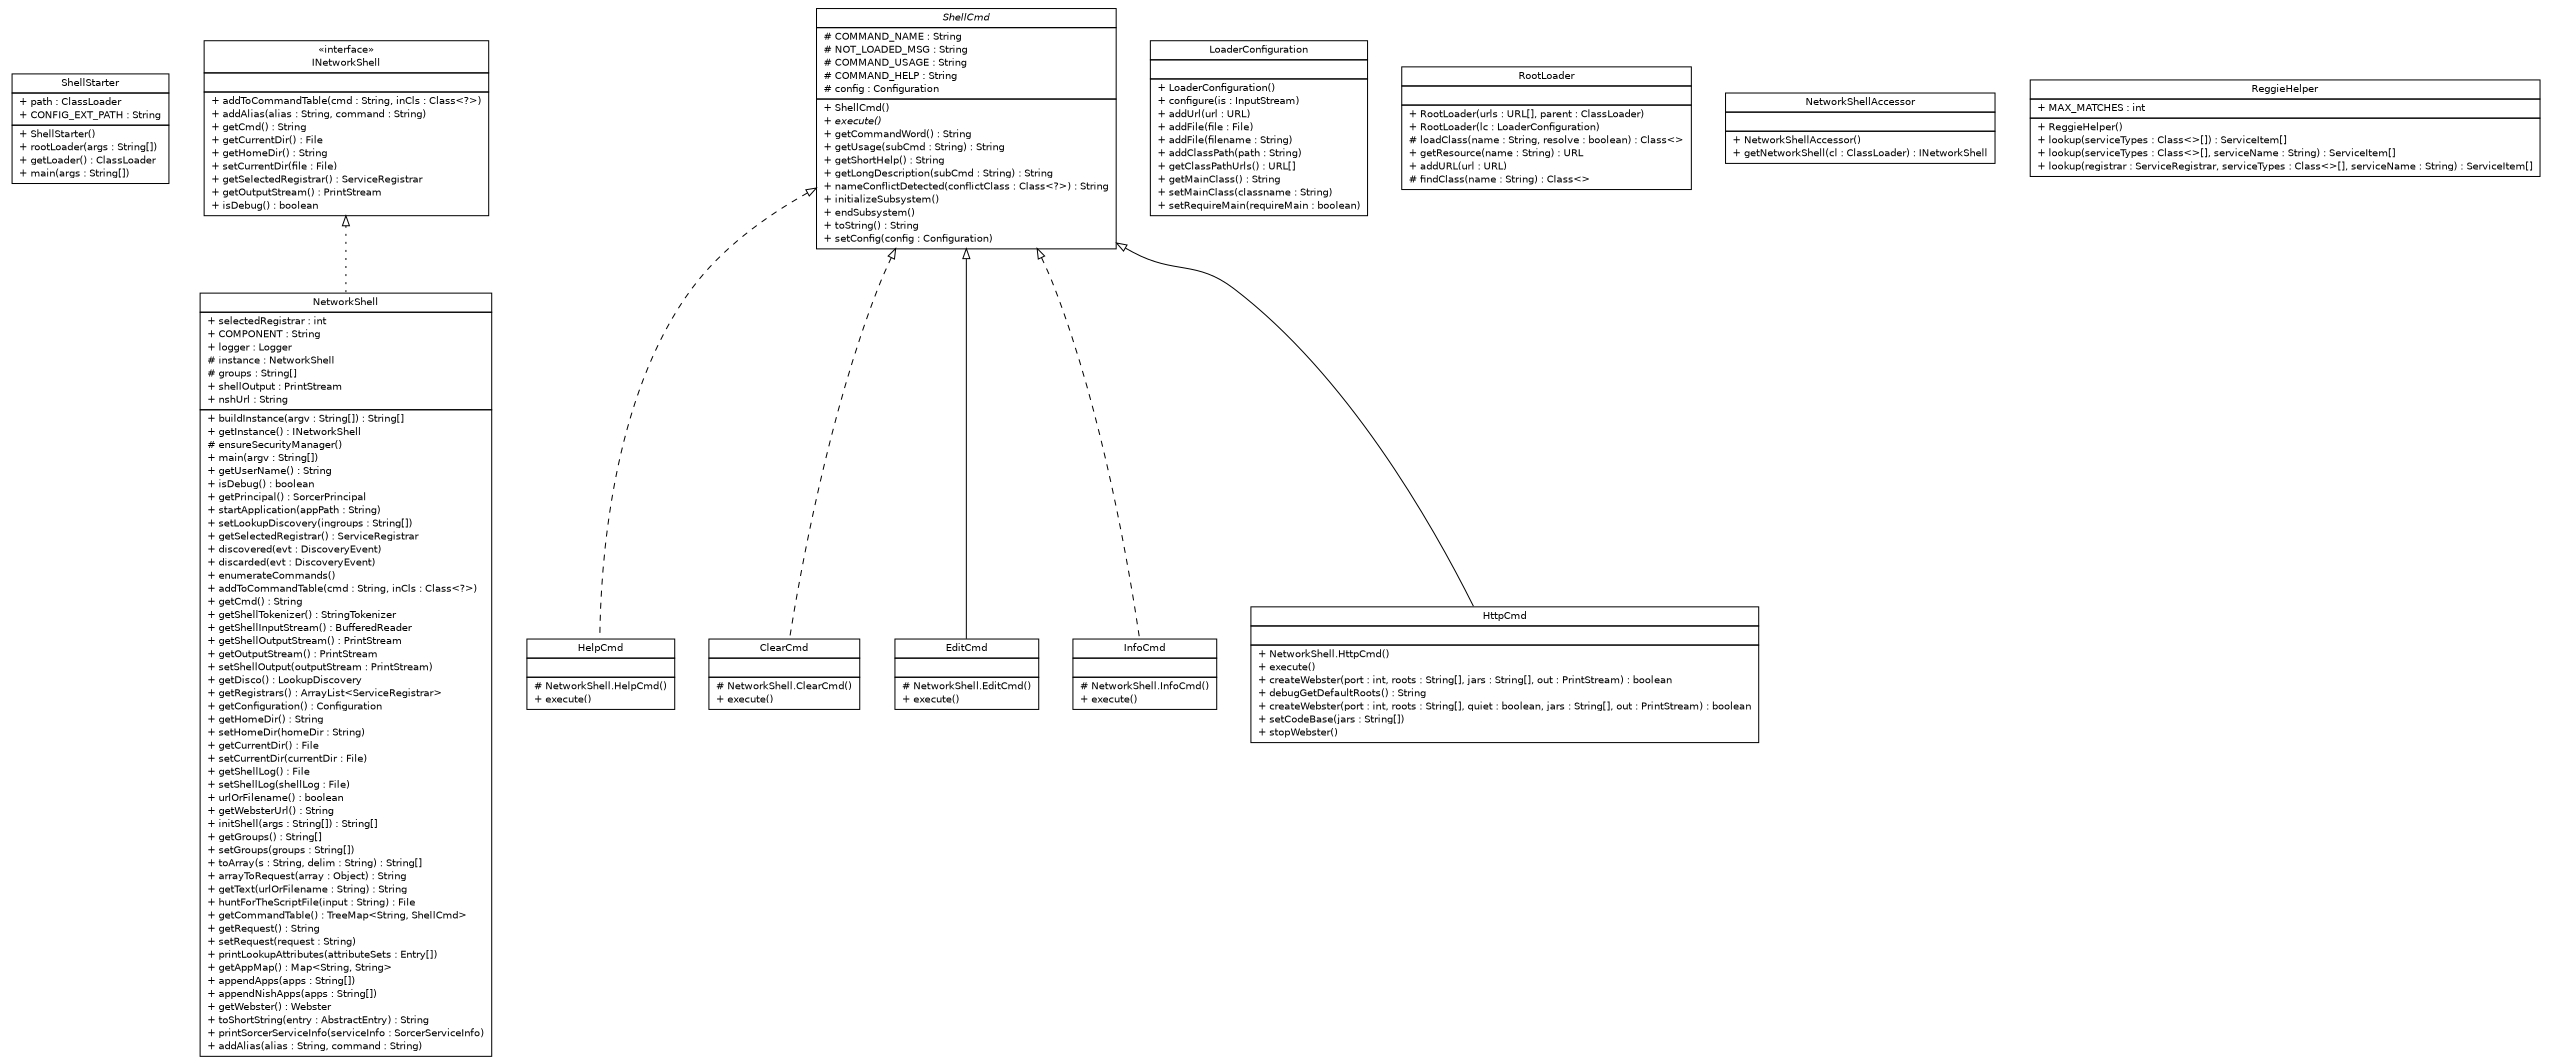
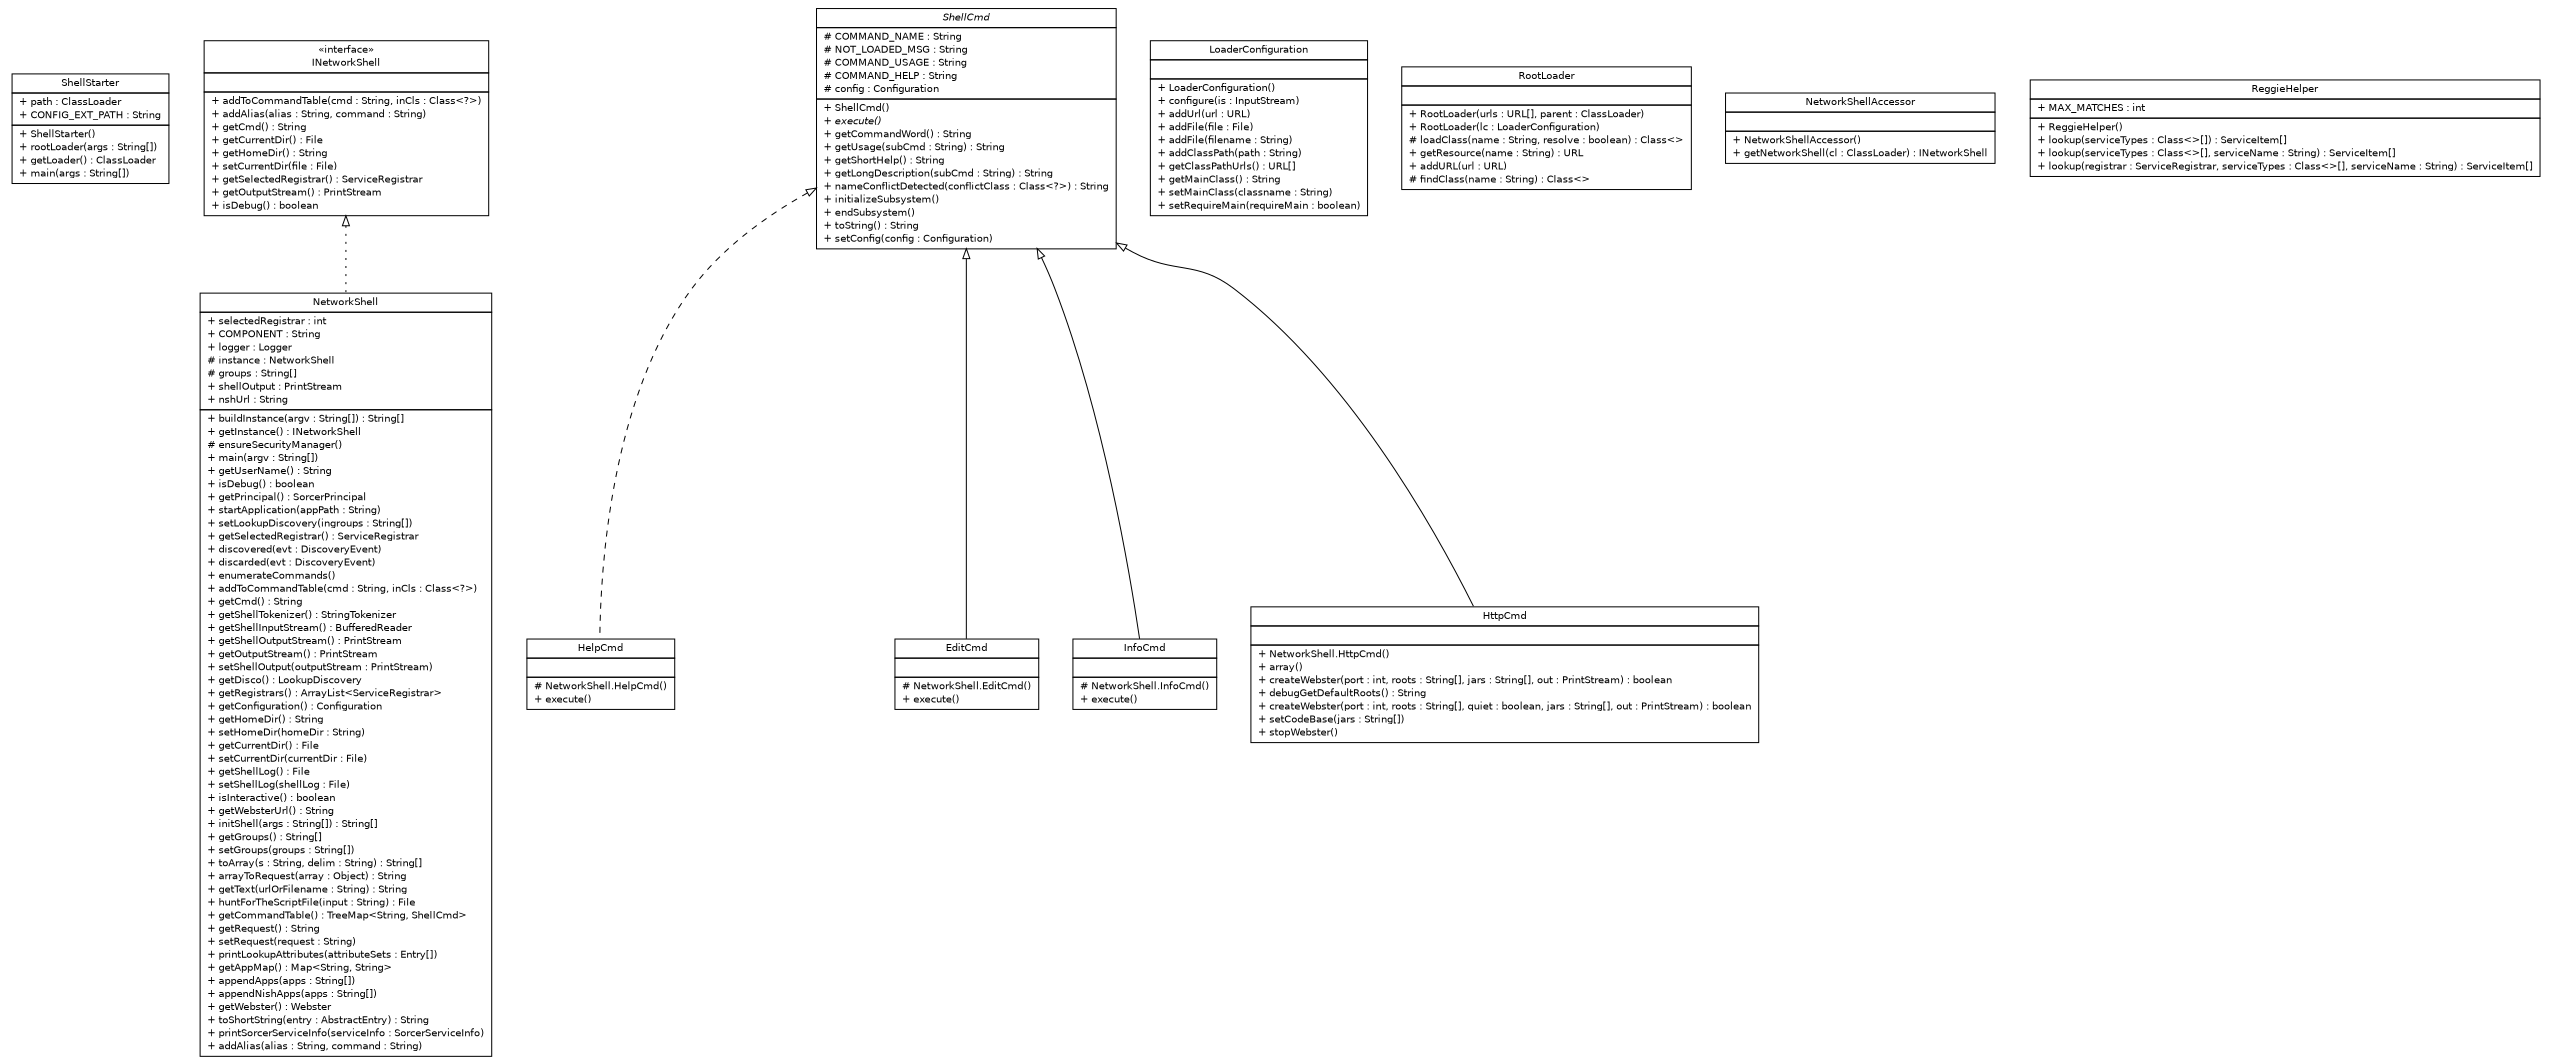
(1102, 445) -> (1102, 445)
(1287, 667) -> (1281, 667)
(784, 674) -> none
(276, 798) -> (272, 798)
